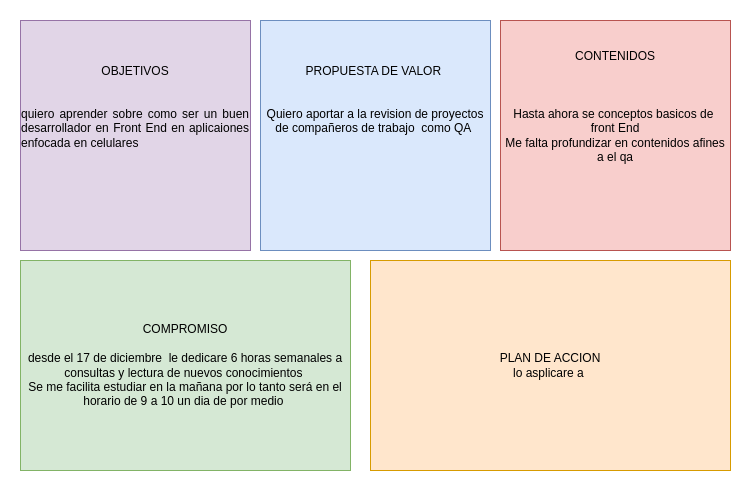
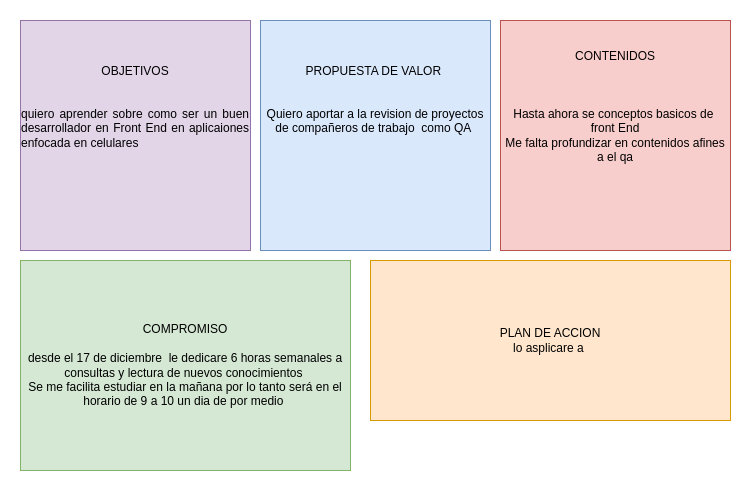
(551, 366) -> (551, 341)
